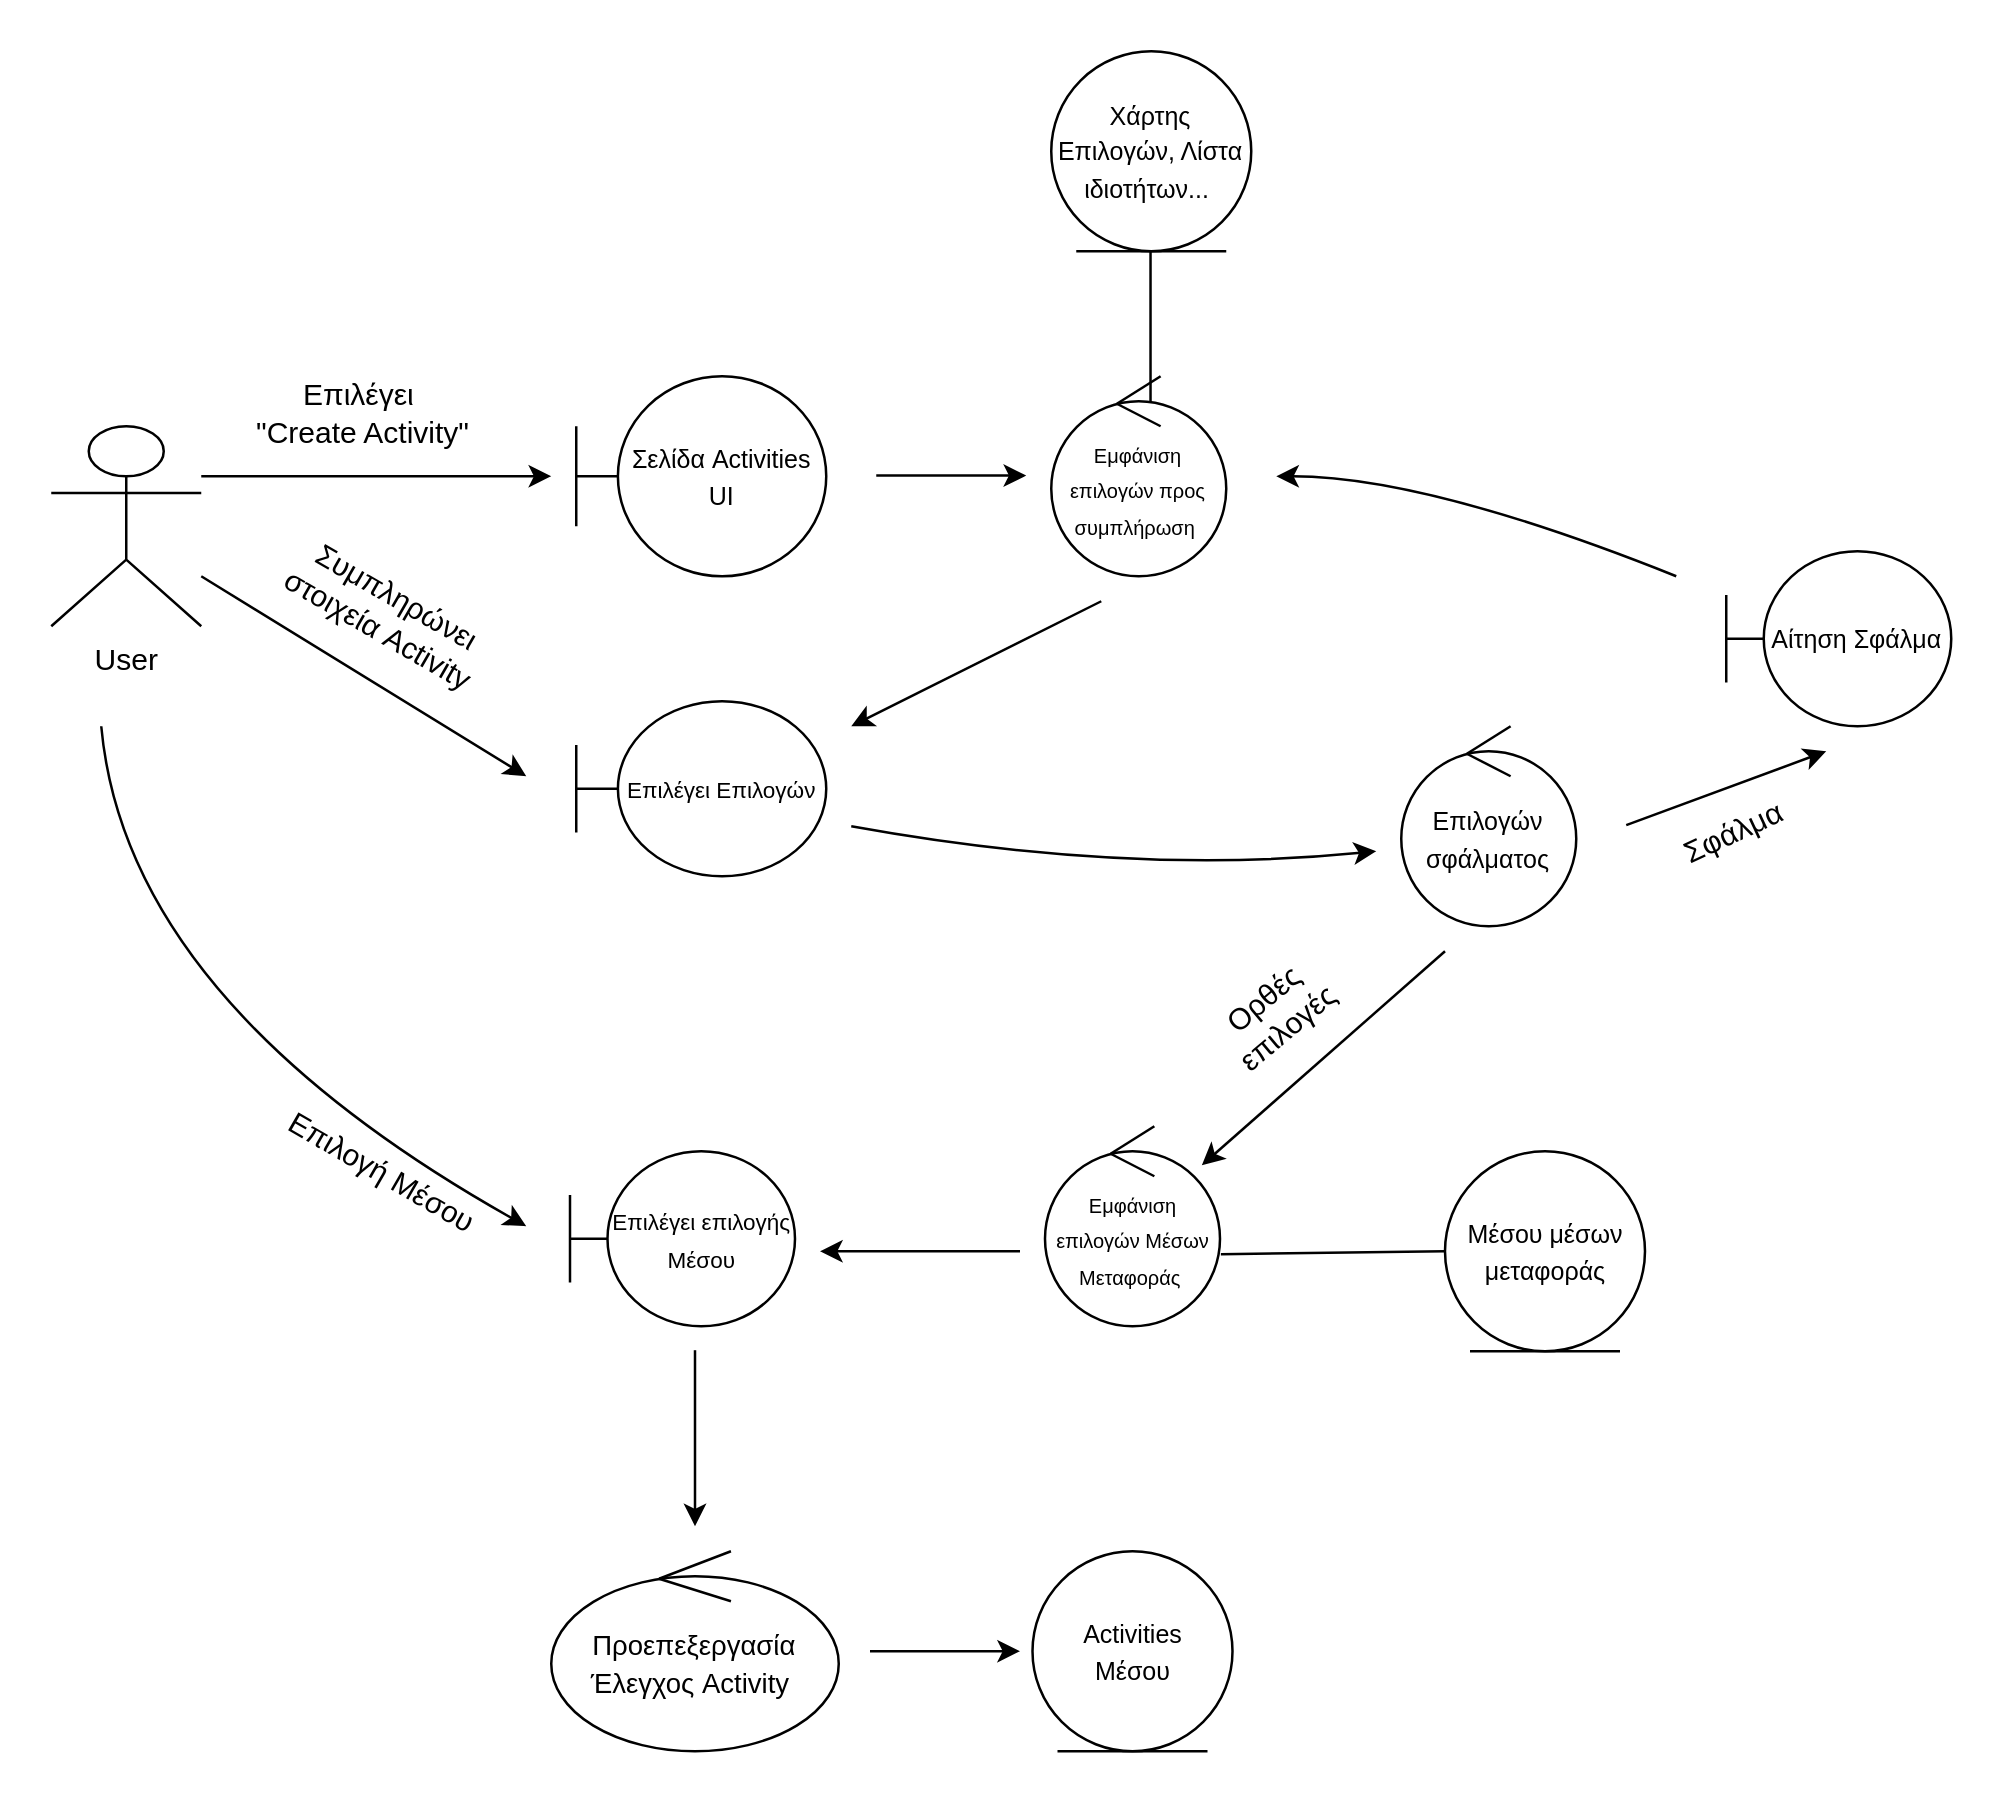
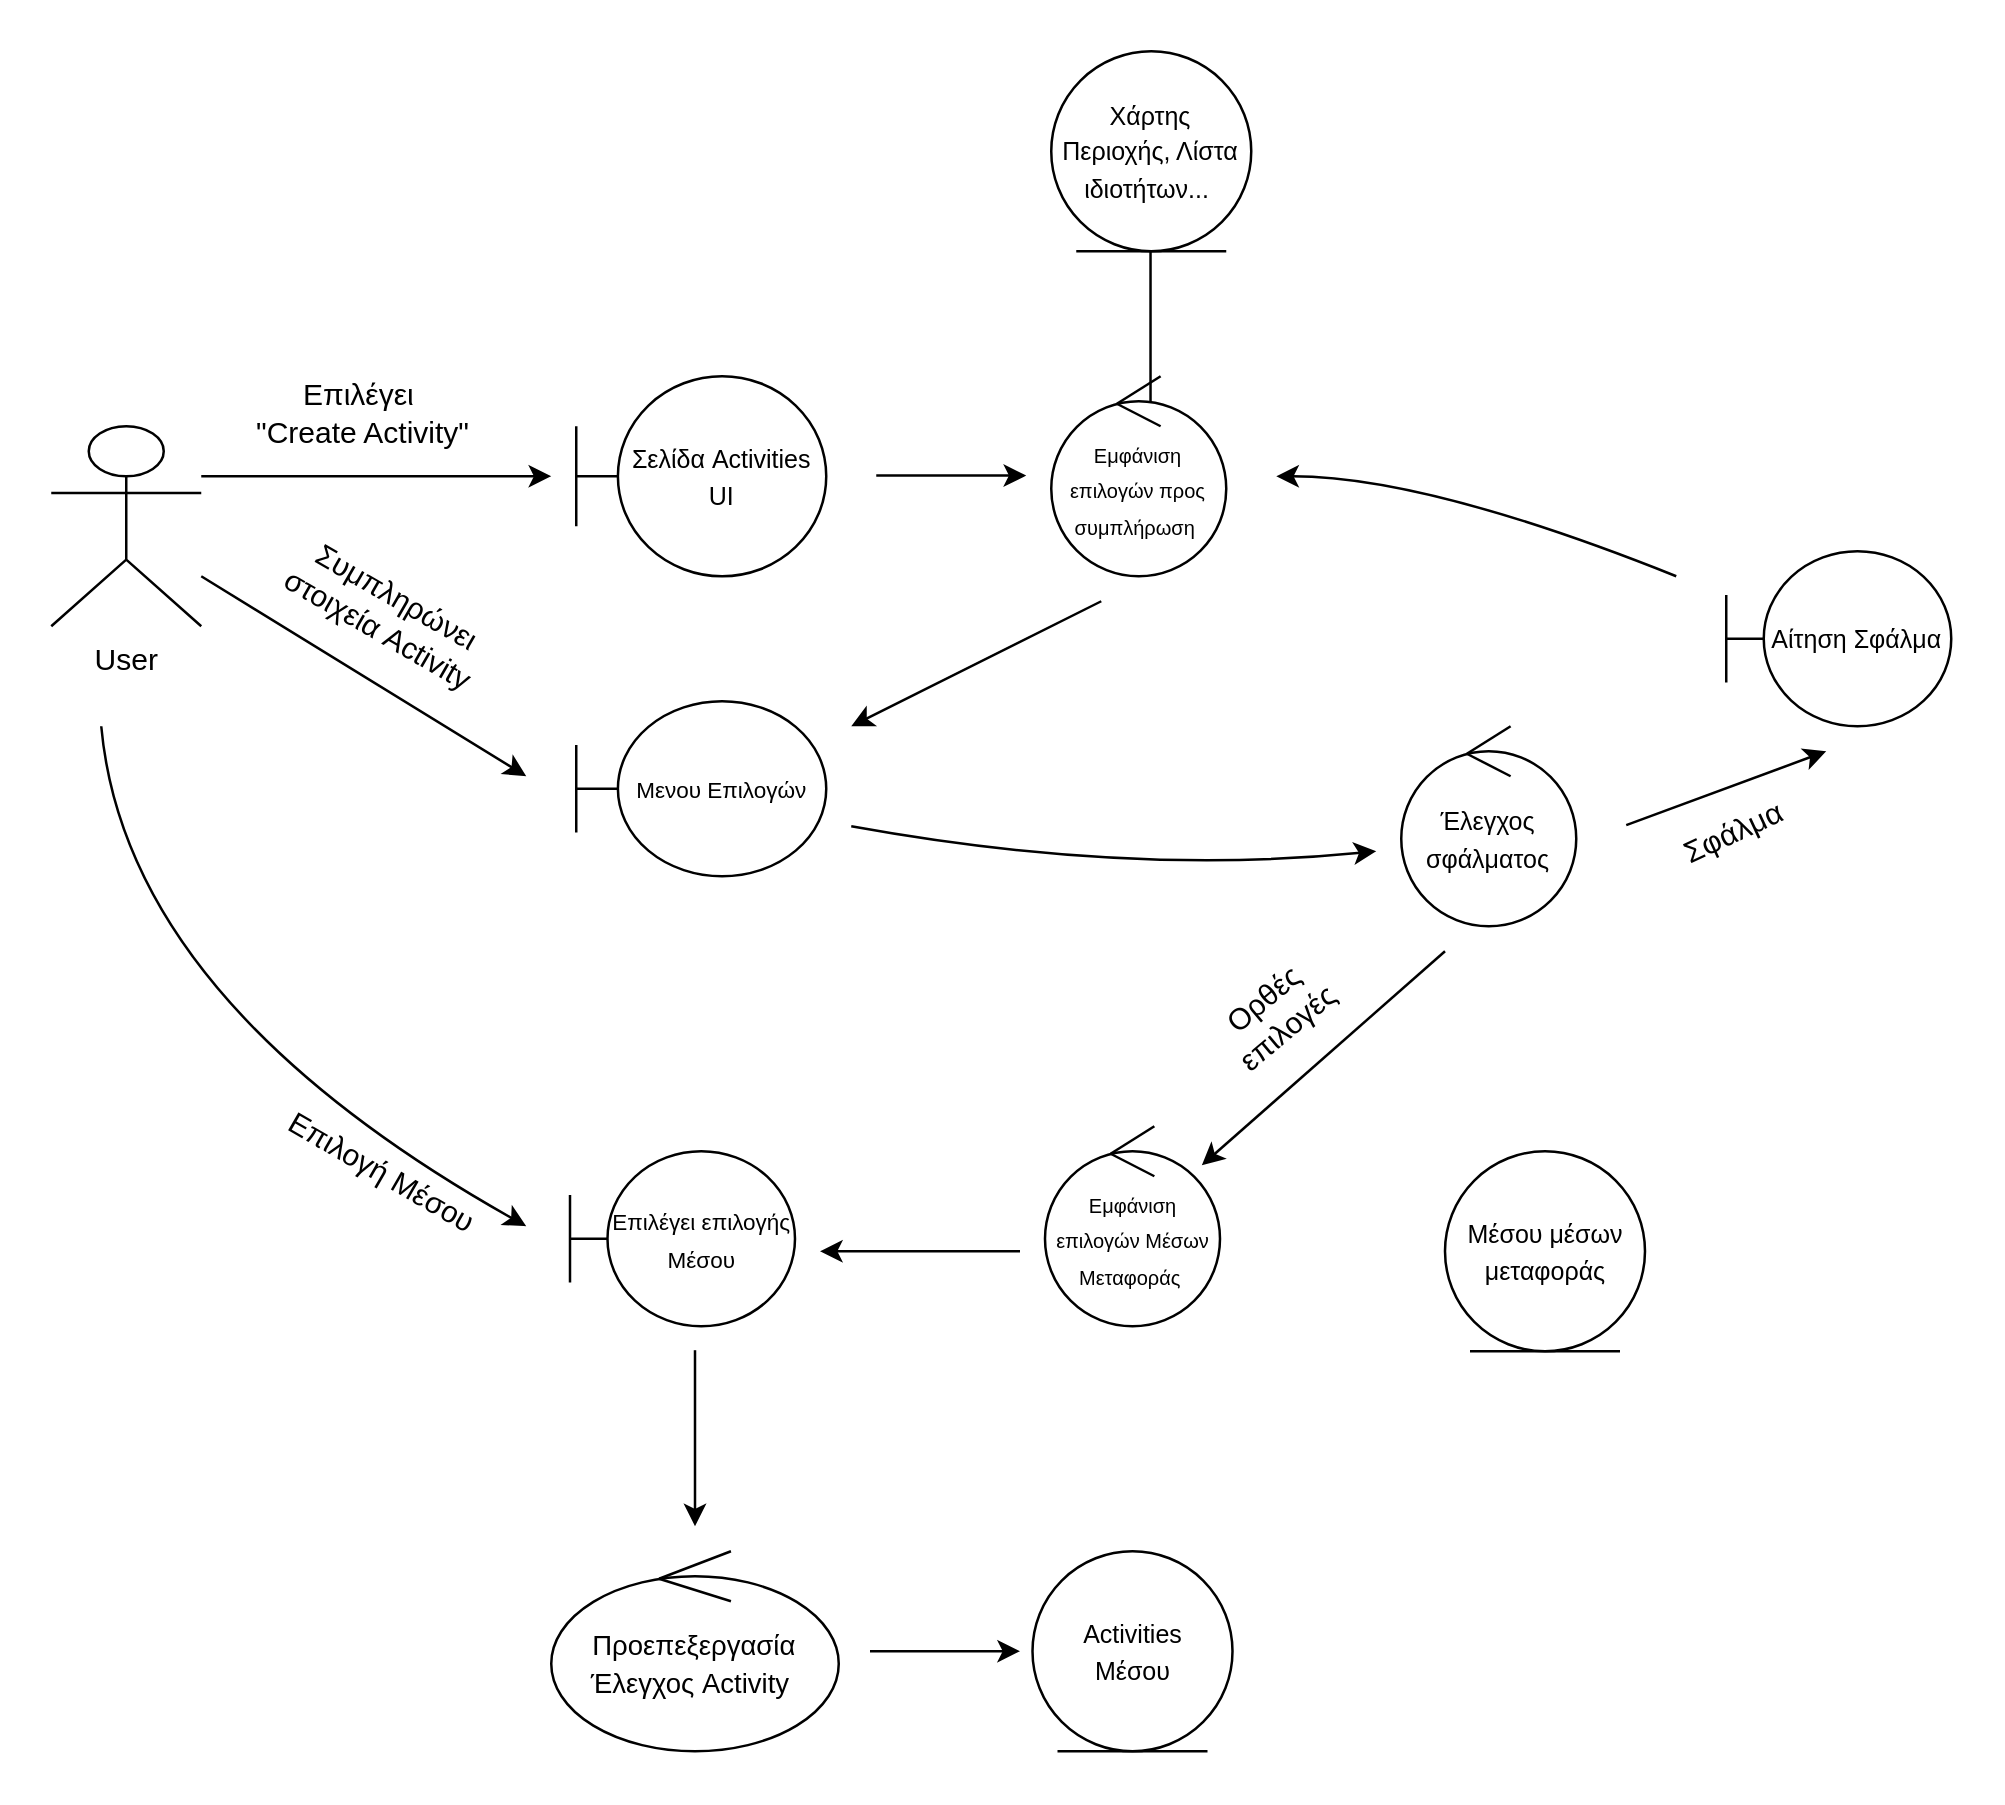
(1151, 151) -> (1151, 151)
(723, 789) -> (723, 789)
(1489, 839) -> (1489, 839)
(1333, 1253) -> none
